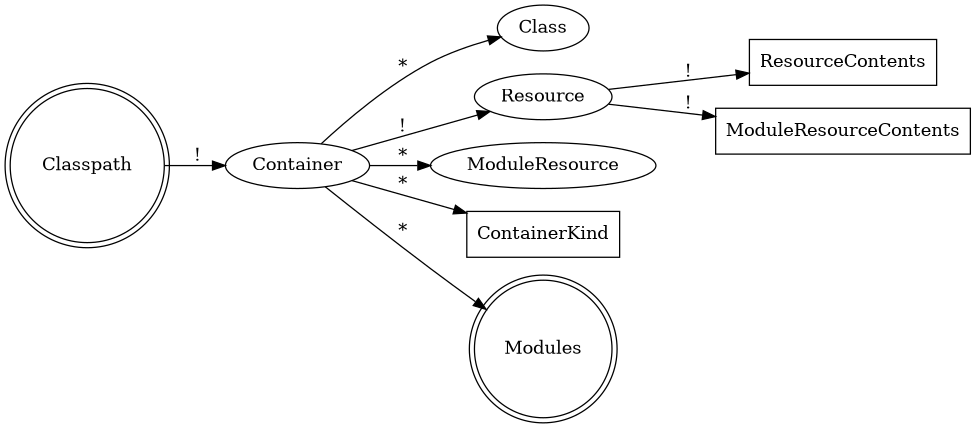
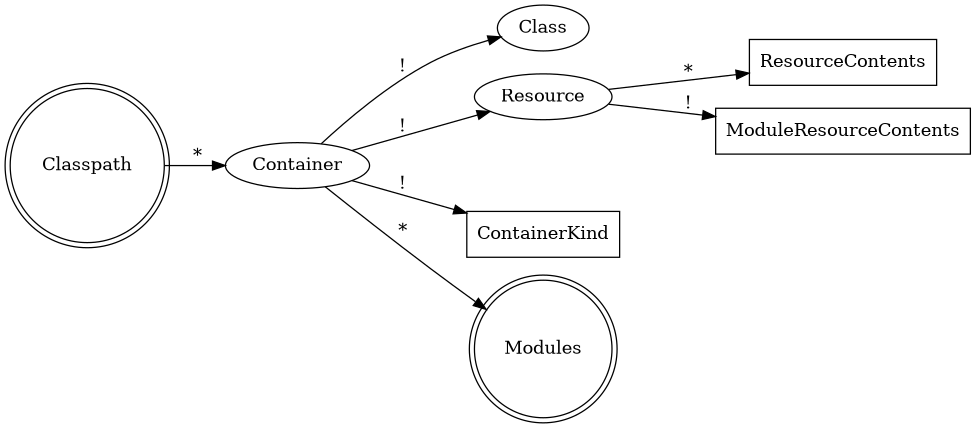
(400, 67) -> (400, 67)
(686, 72) -> (686, 72)
(195, 156) -> (195, 156)
(543, 166) -> none
(400, 184) -> (400, 184)
